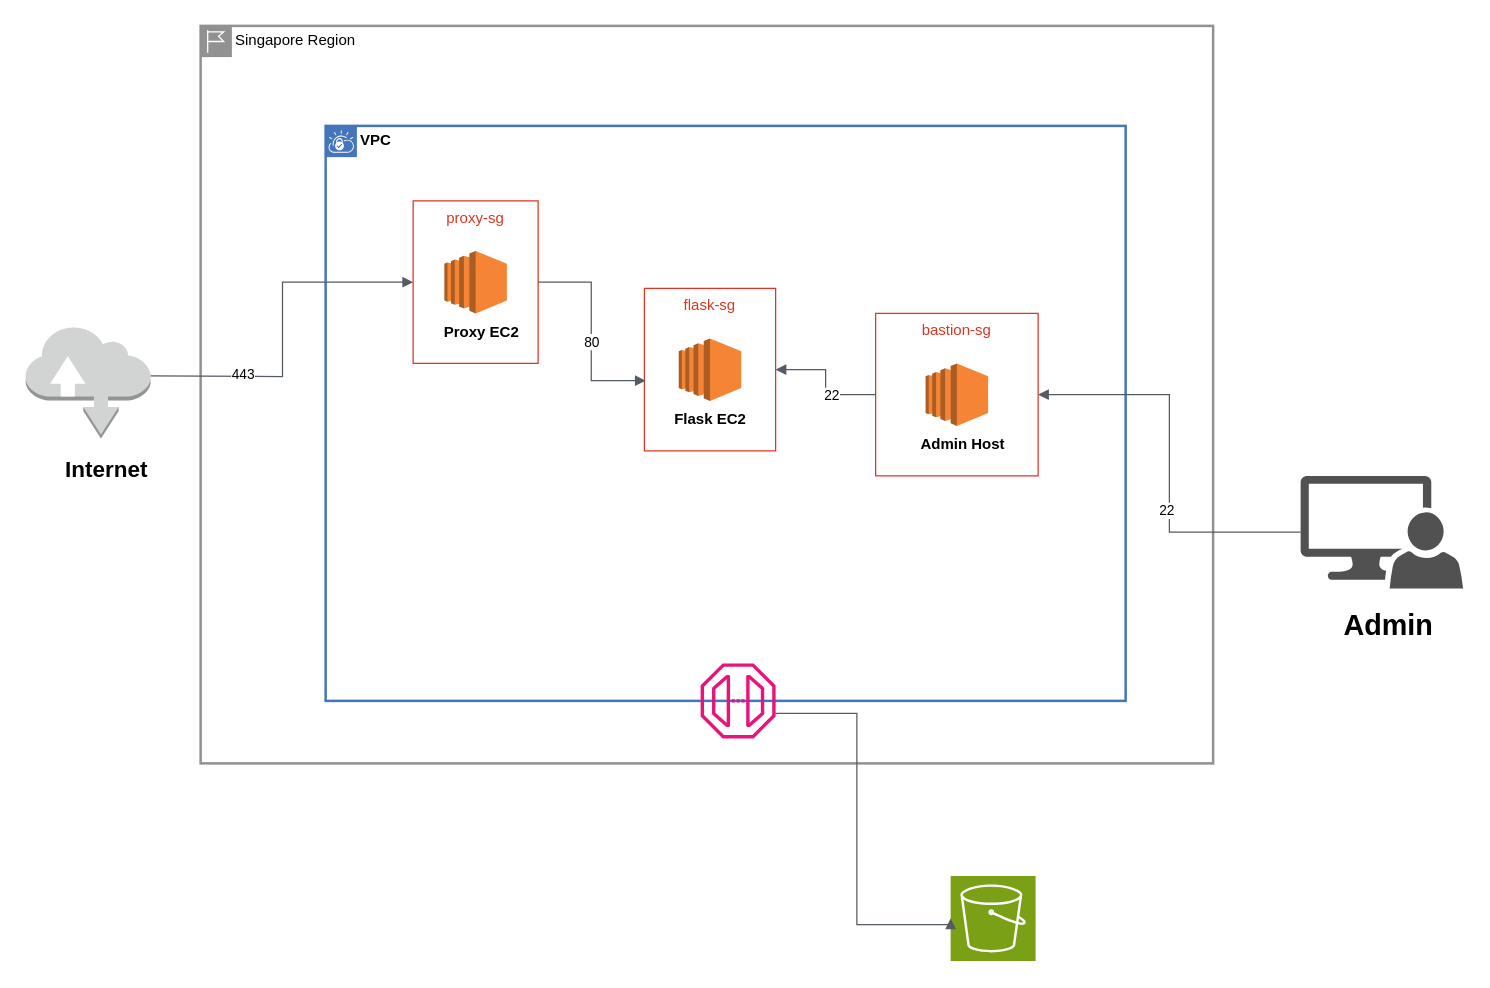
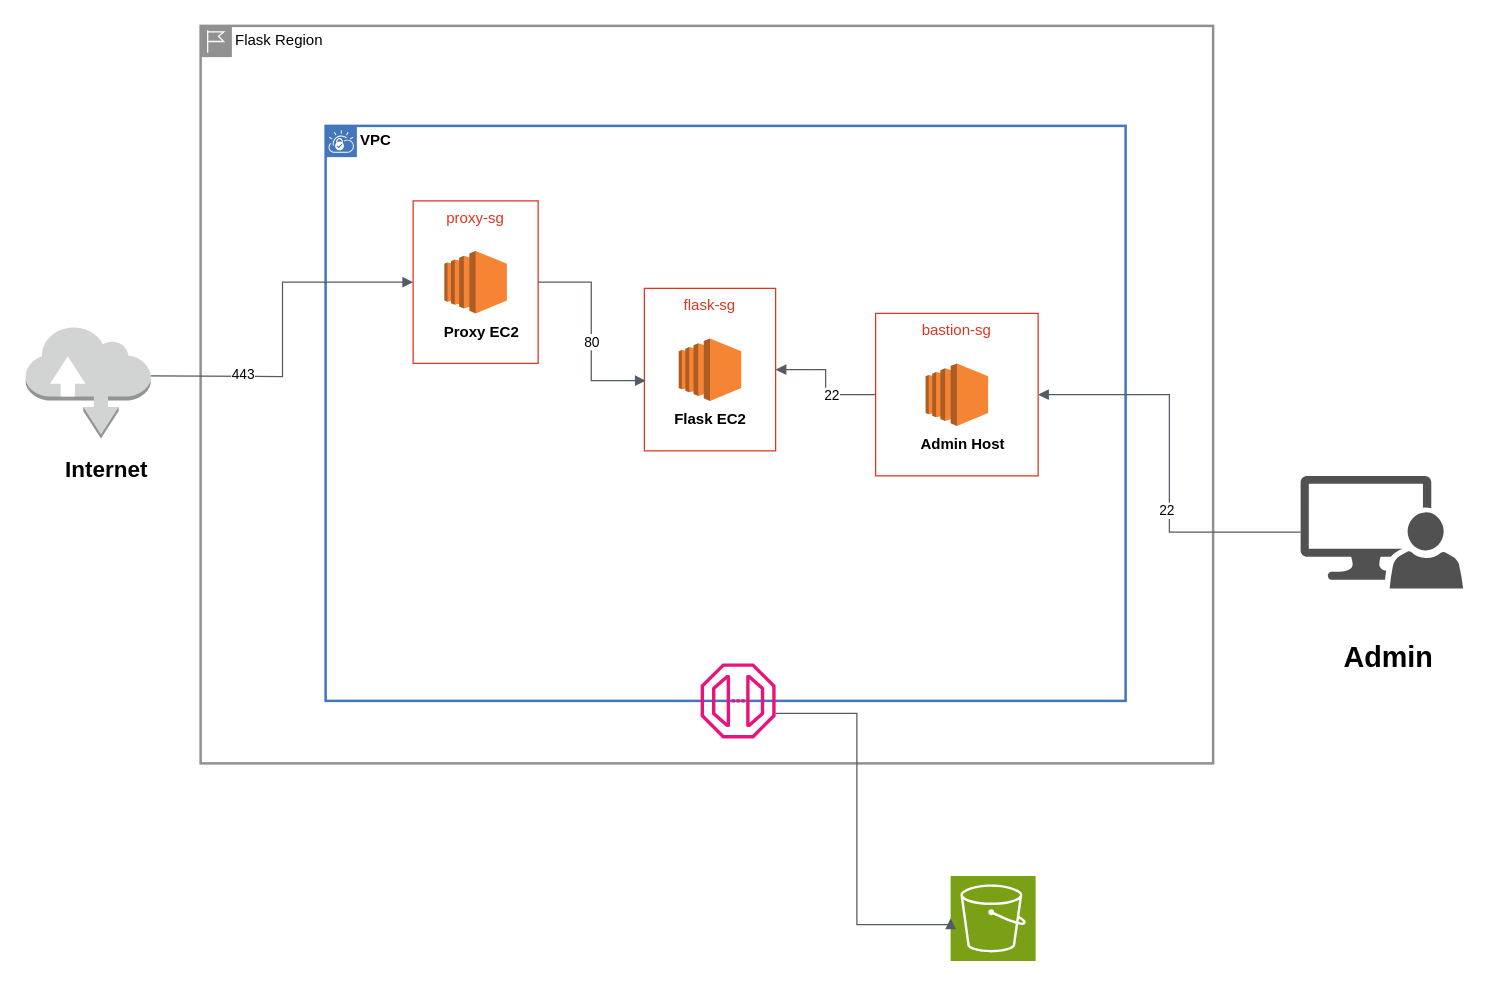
(297, 41) -> (280, 41)
(1388, 626) -> (1388, 657)
